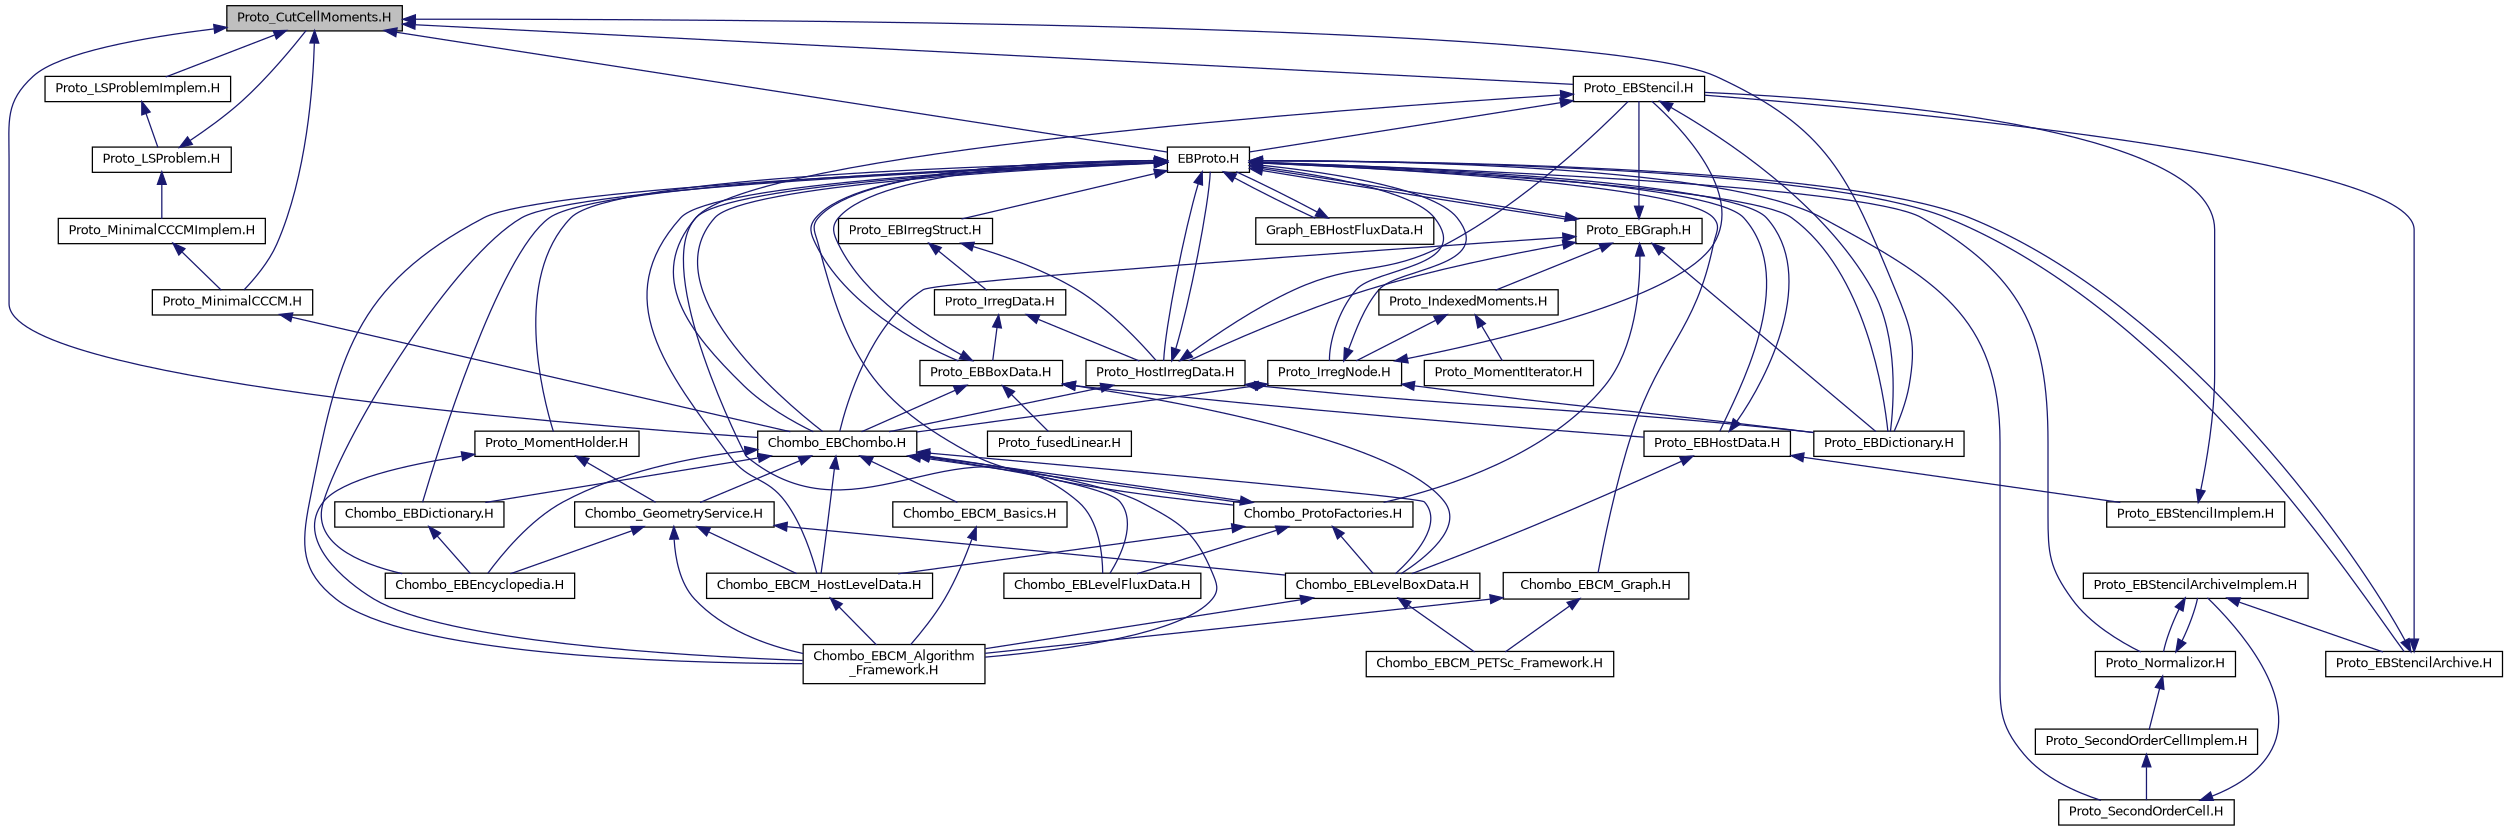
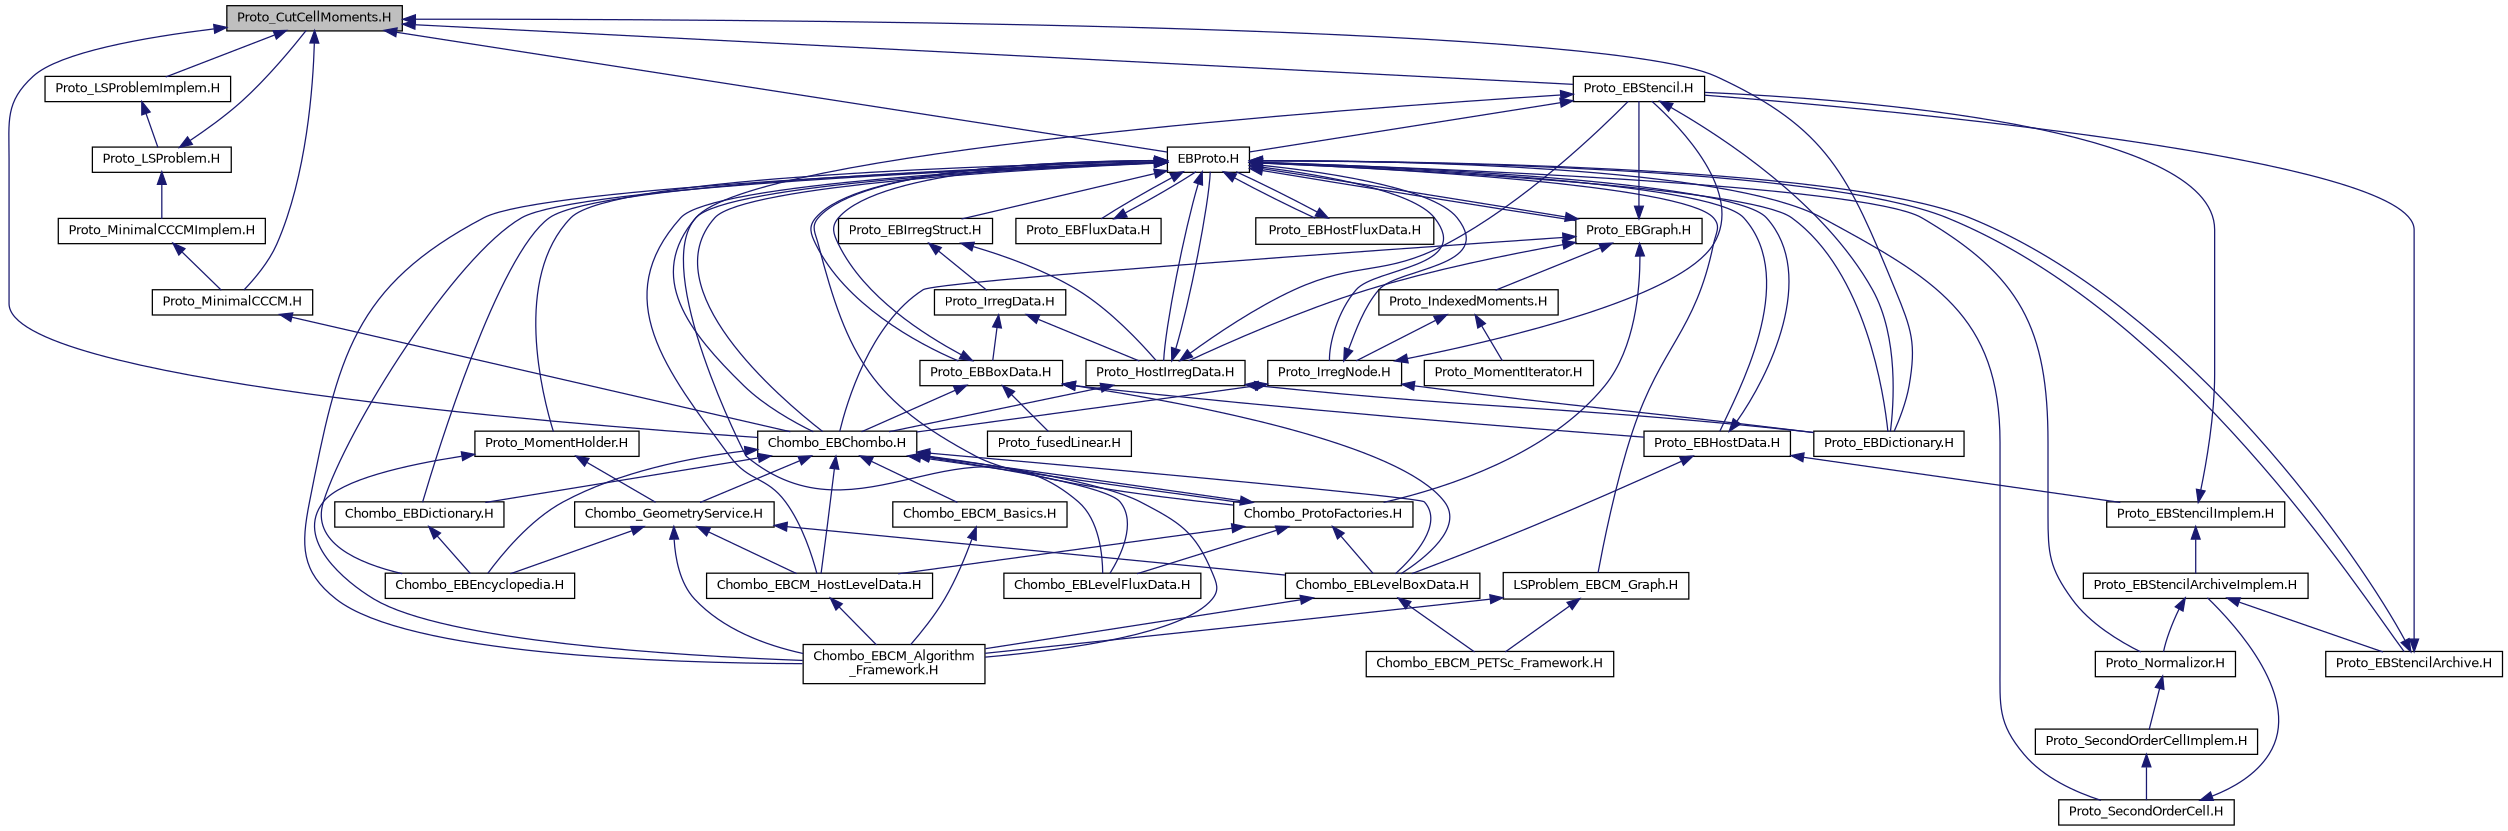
none -> (1088, 231)
(1345, 231) -> (1345, 231)
(1769, 342) -> none
(1596, 586) -> (1596, 586)
(2191, 620) -> (2196, 556)
